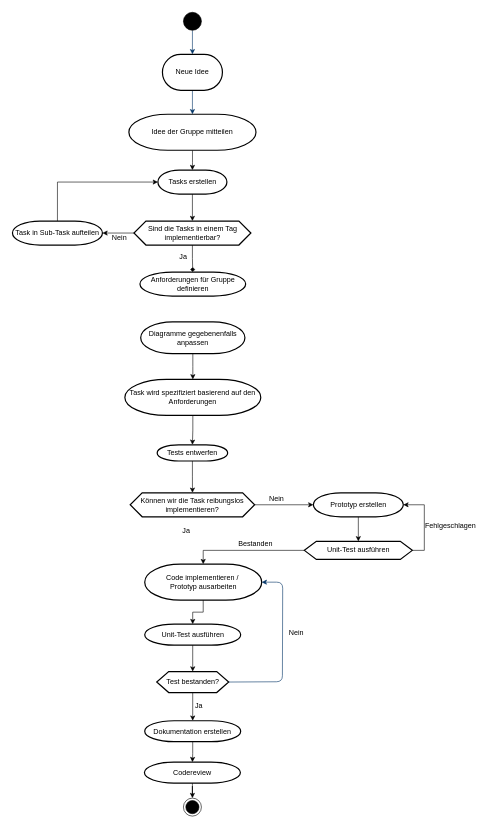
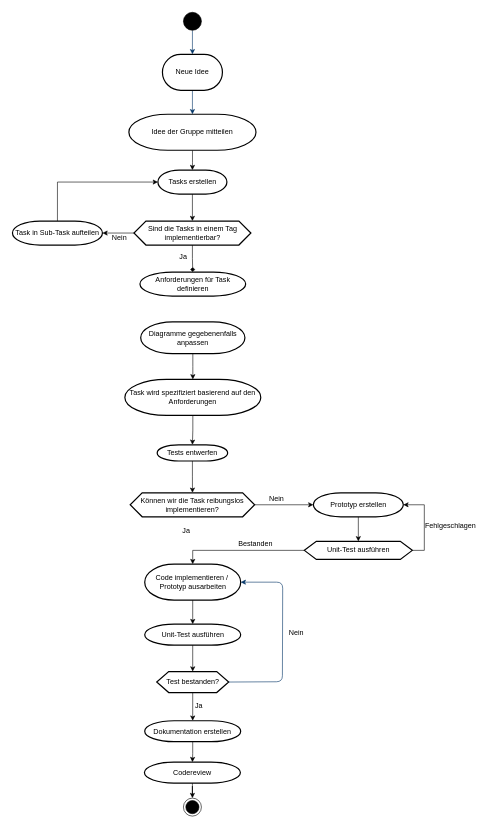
(193, 284) -> (193, 284)
(203, 582) -> (193, 582)
